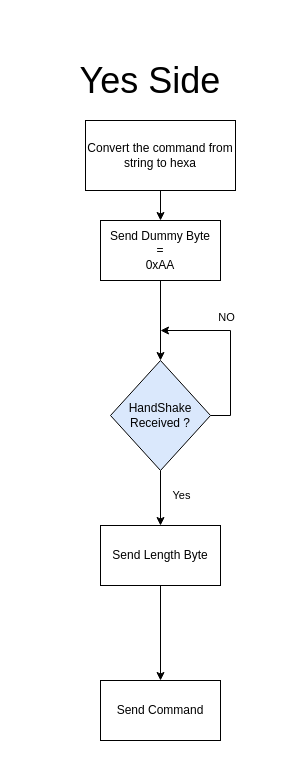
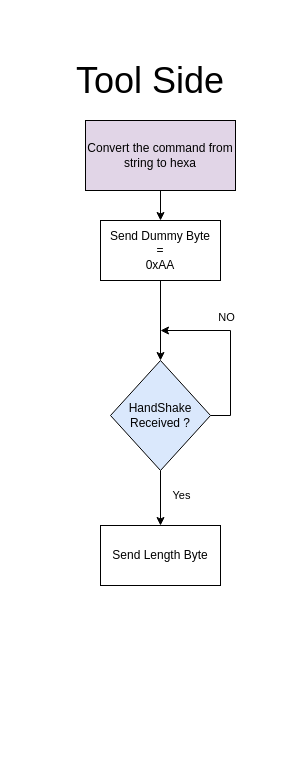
(151, 81) -> (151, 81)
(161, 156) -> (161, 156)
(161, 630) -> none
(161, 711) -> none
